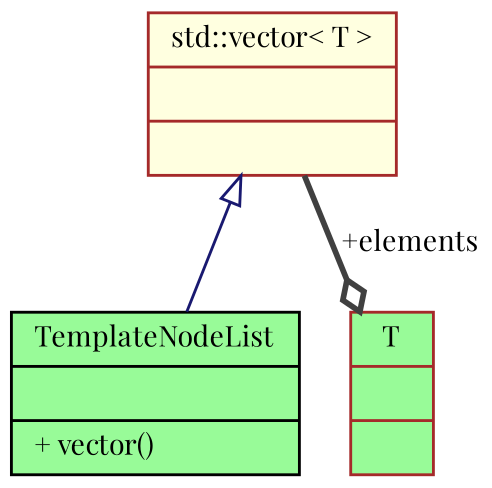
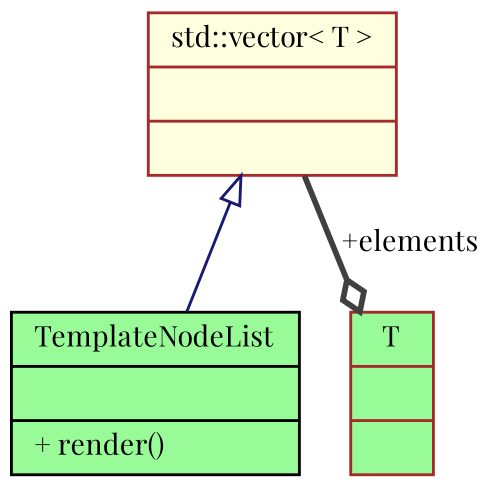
(96, 446) -> (100, 446)
